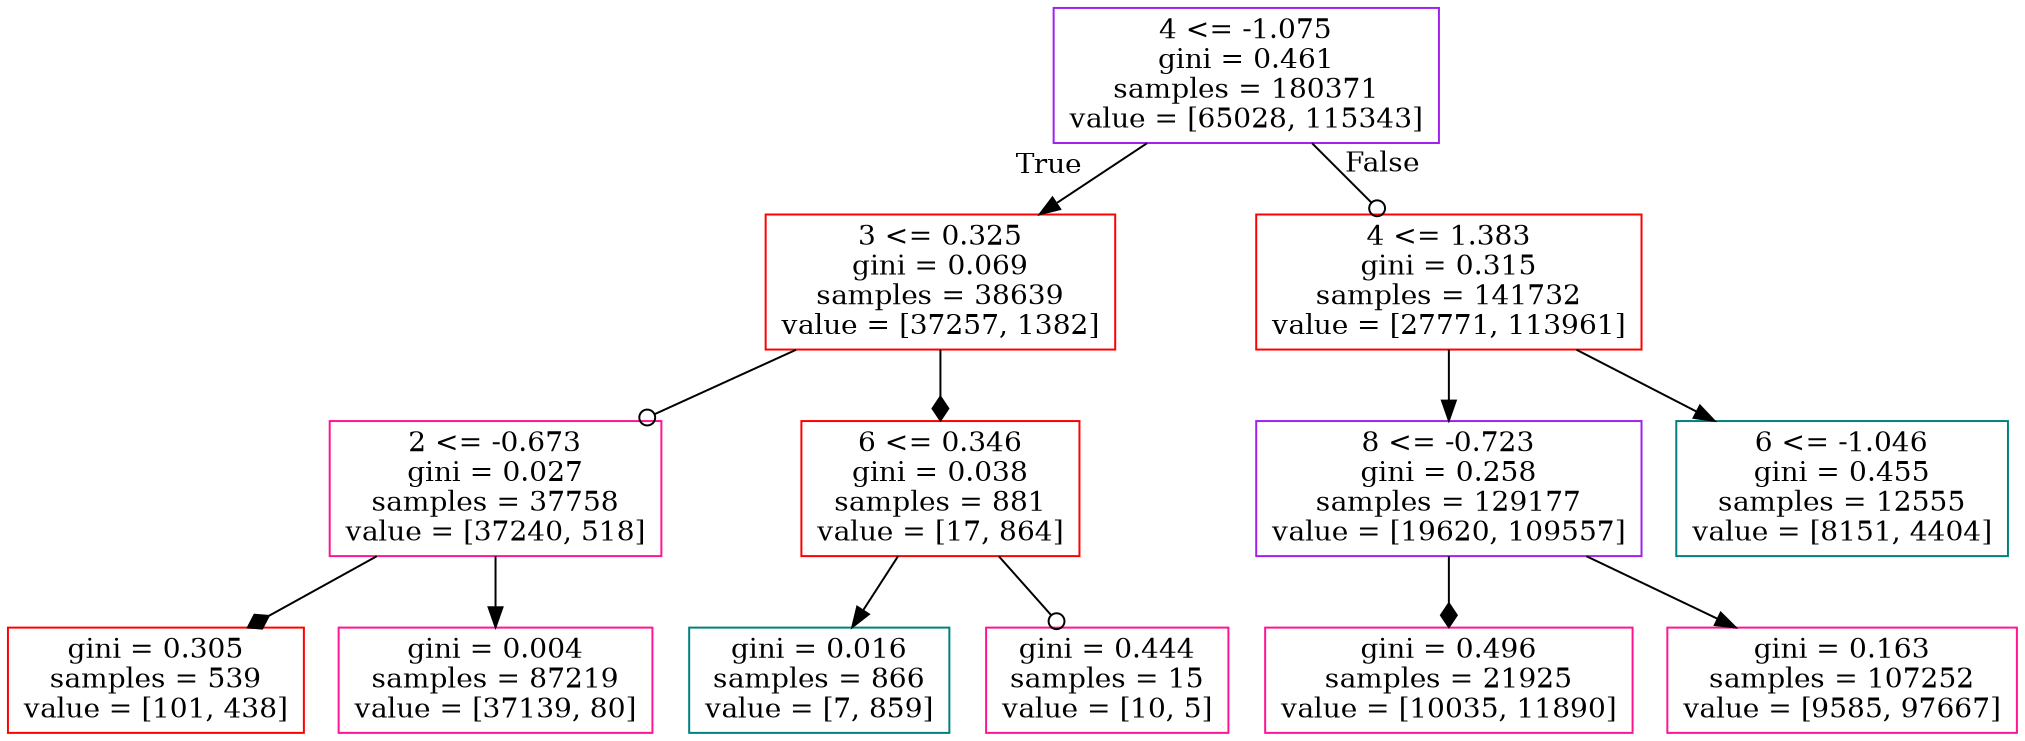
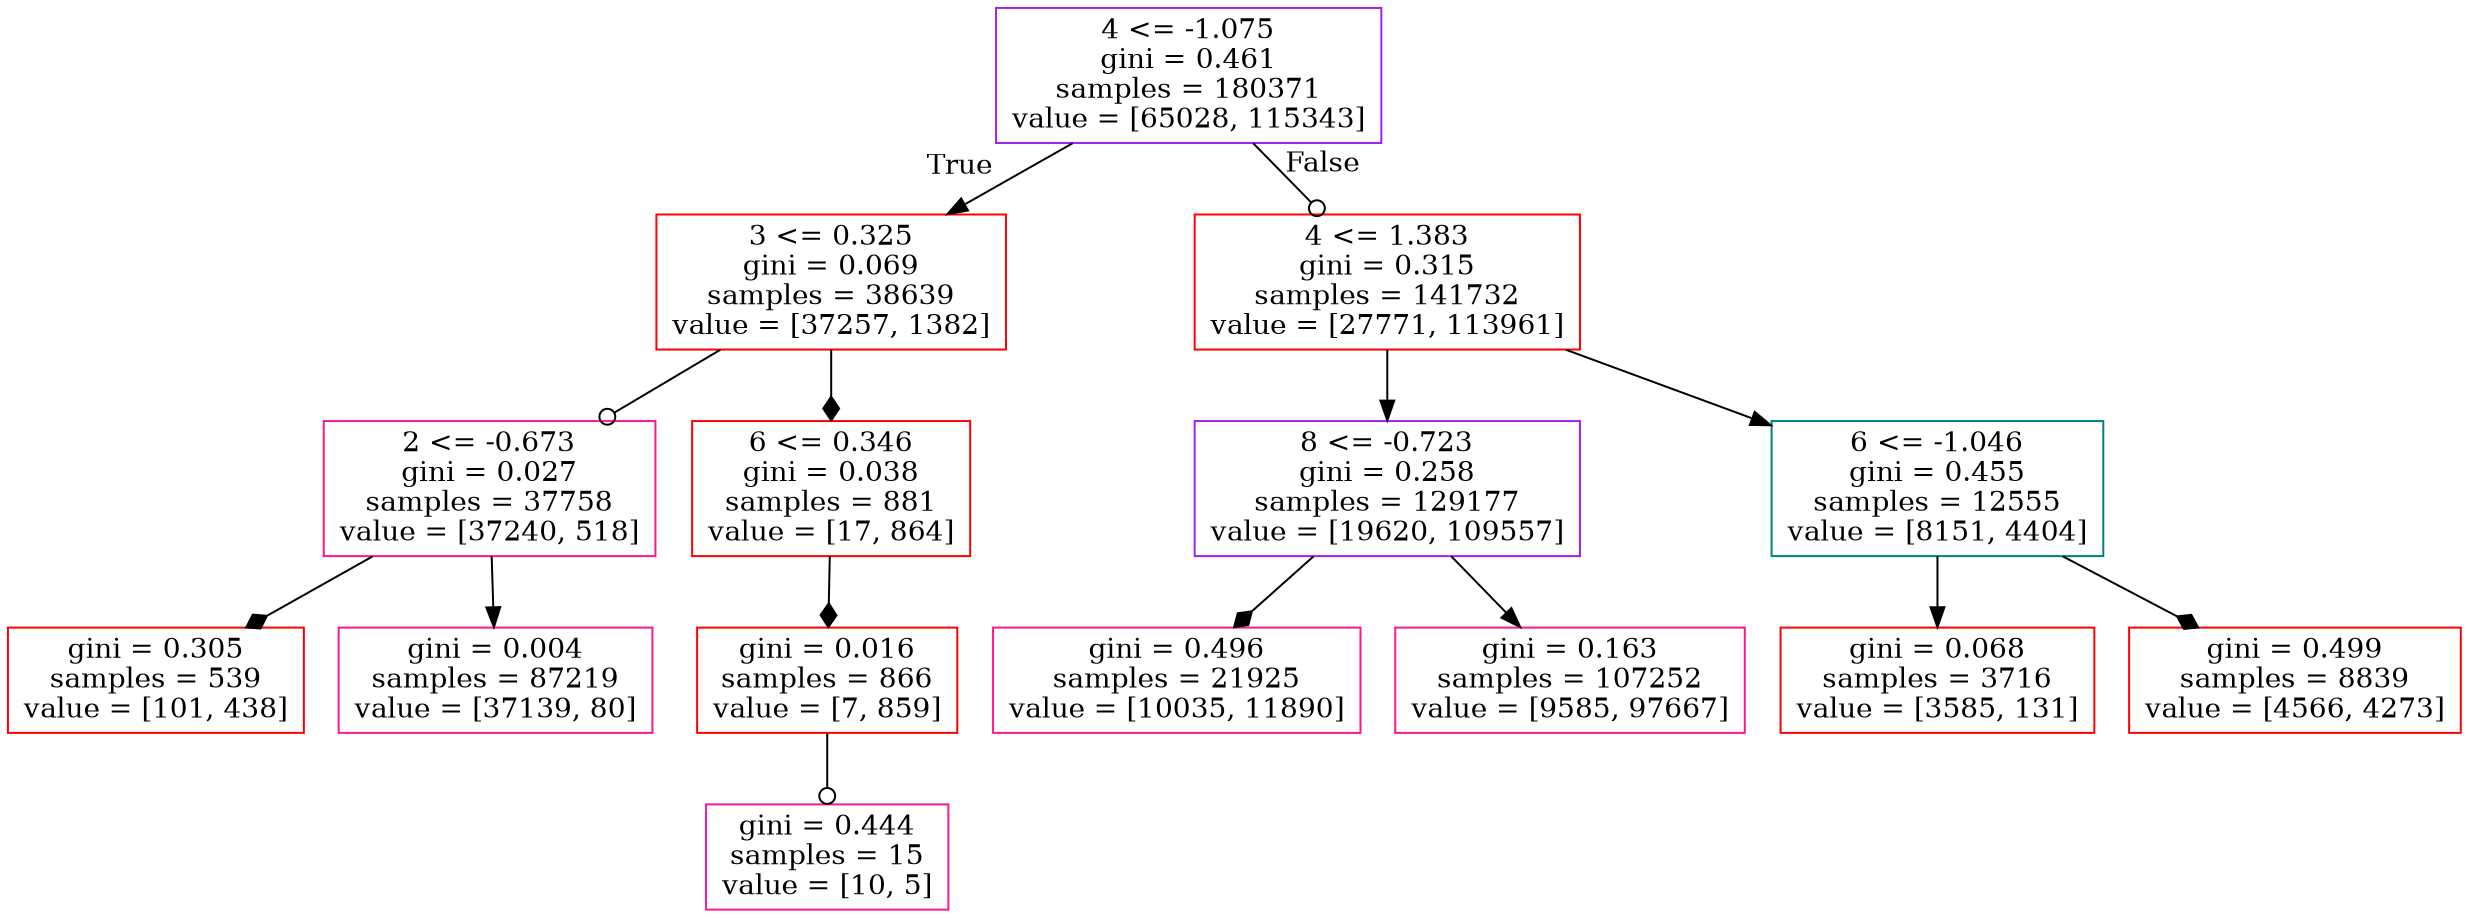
(881, 583) -> (829, 580)
(1025, 586) -> (827, 760)
(819, 680) -> (827, 680)
none -> (1937, 680)
none -> (2295, 680)
